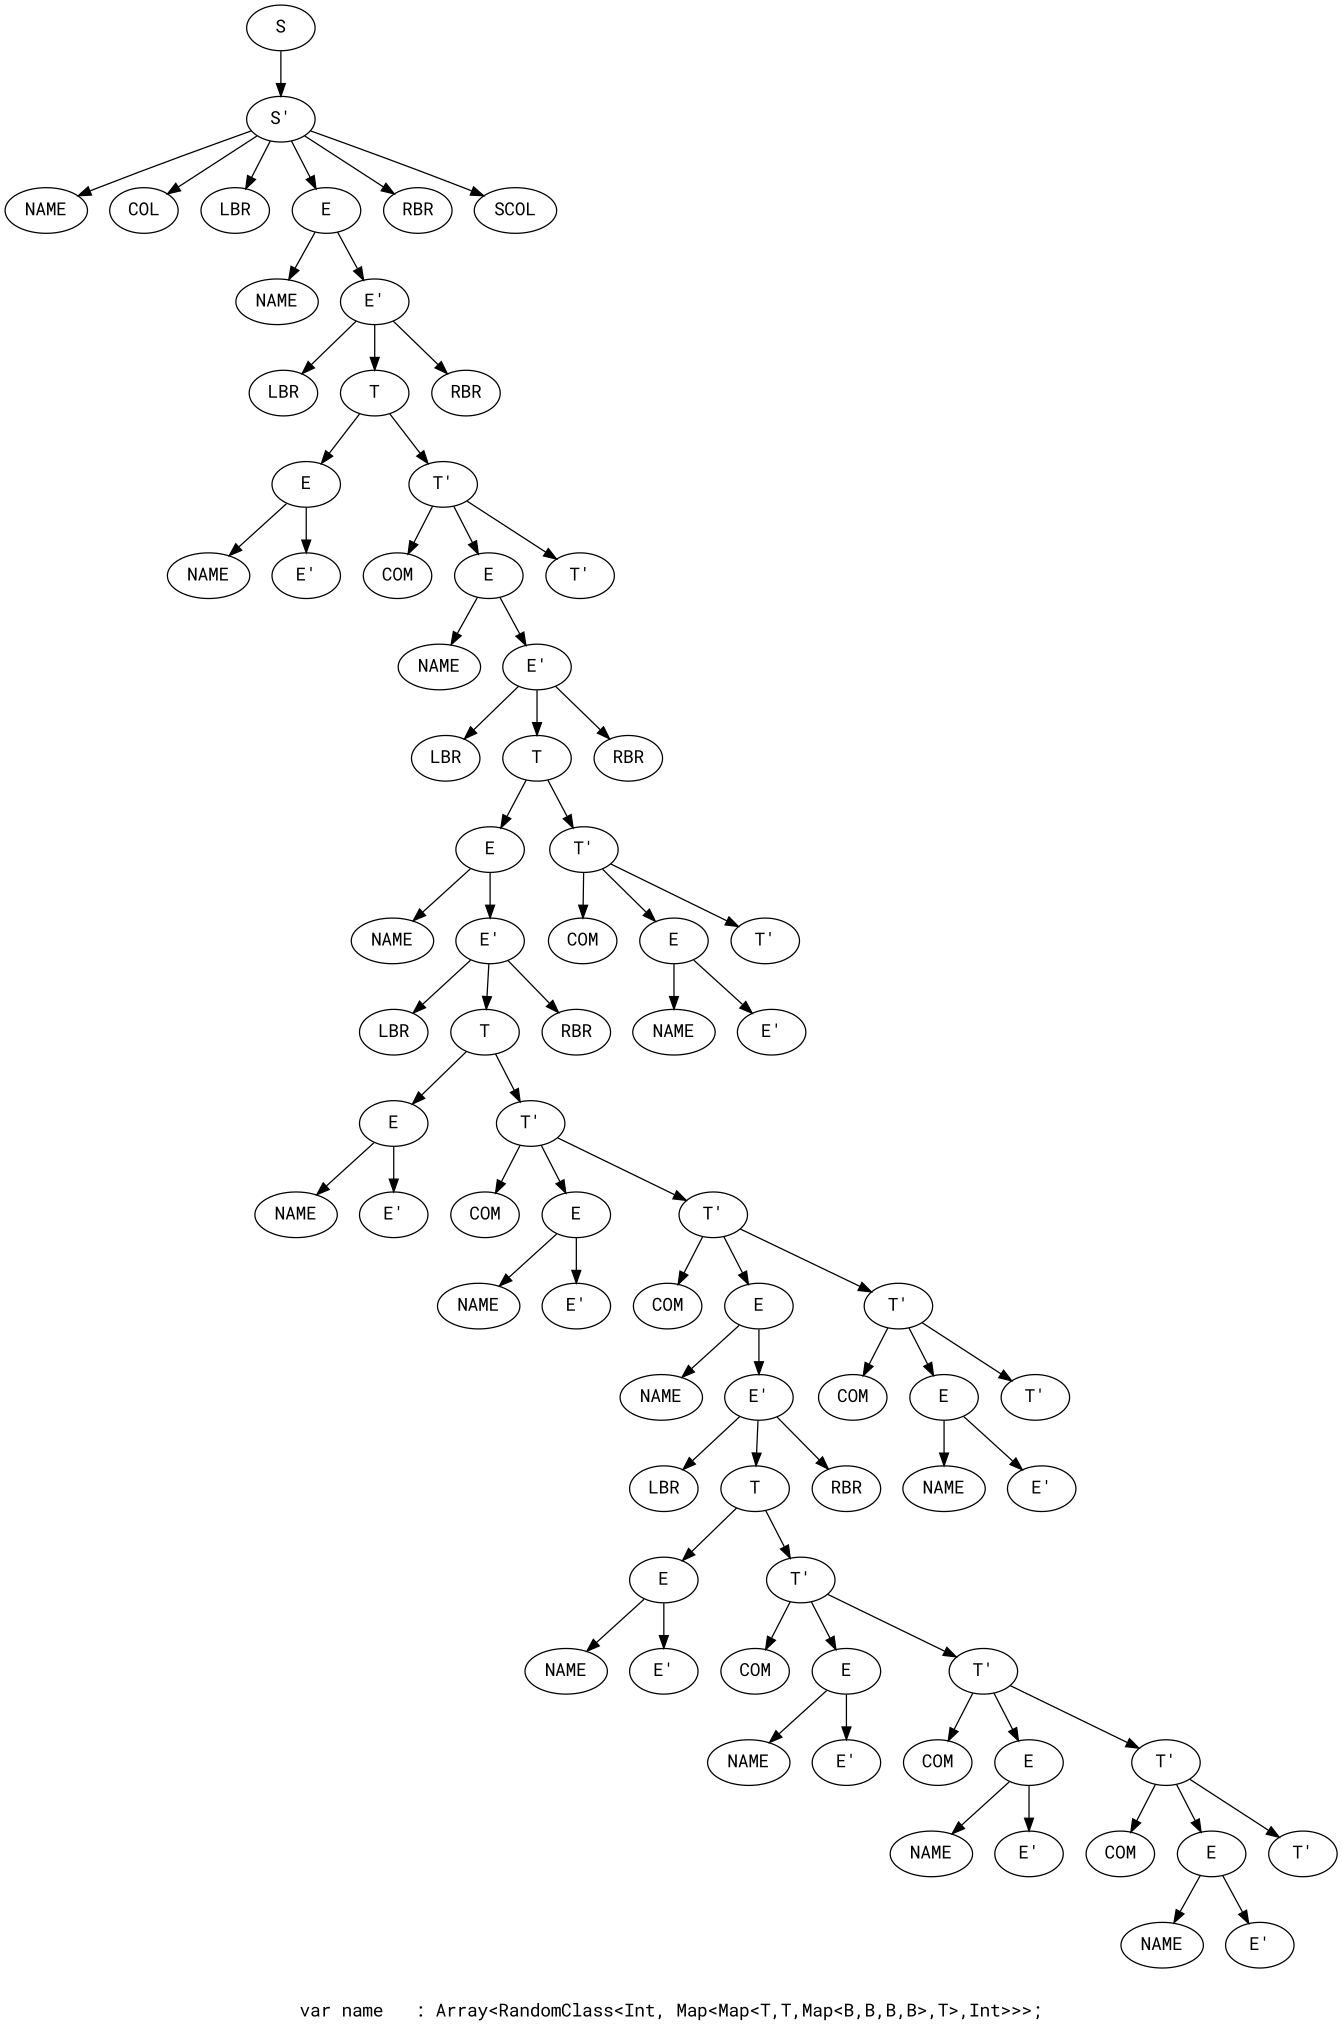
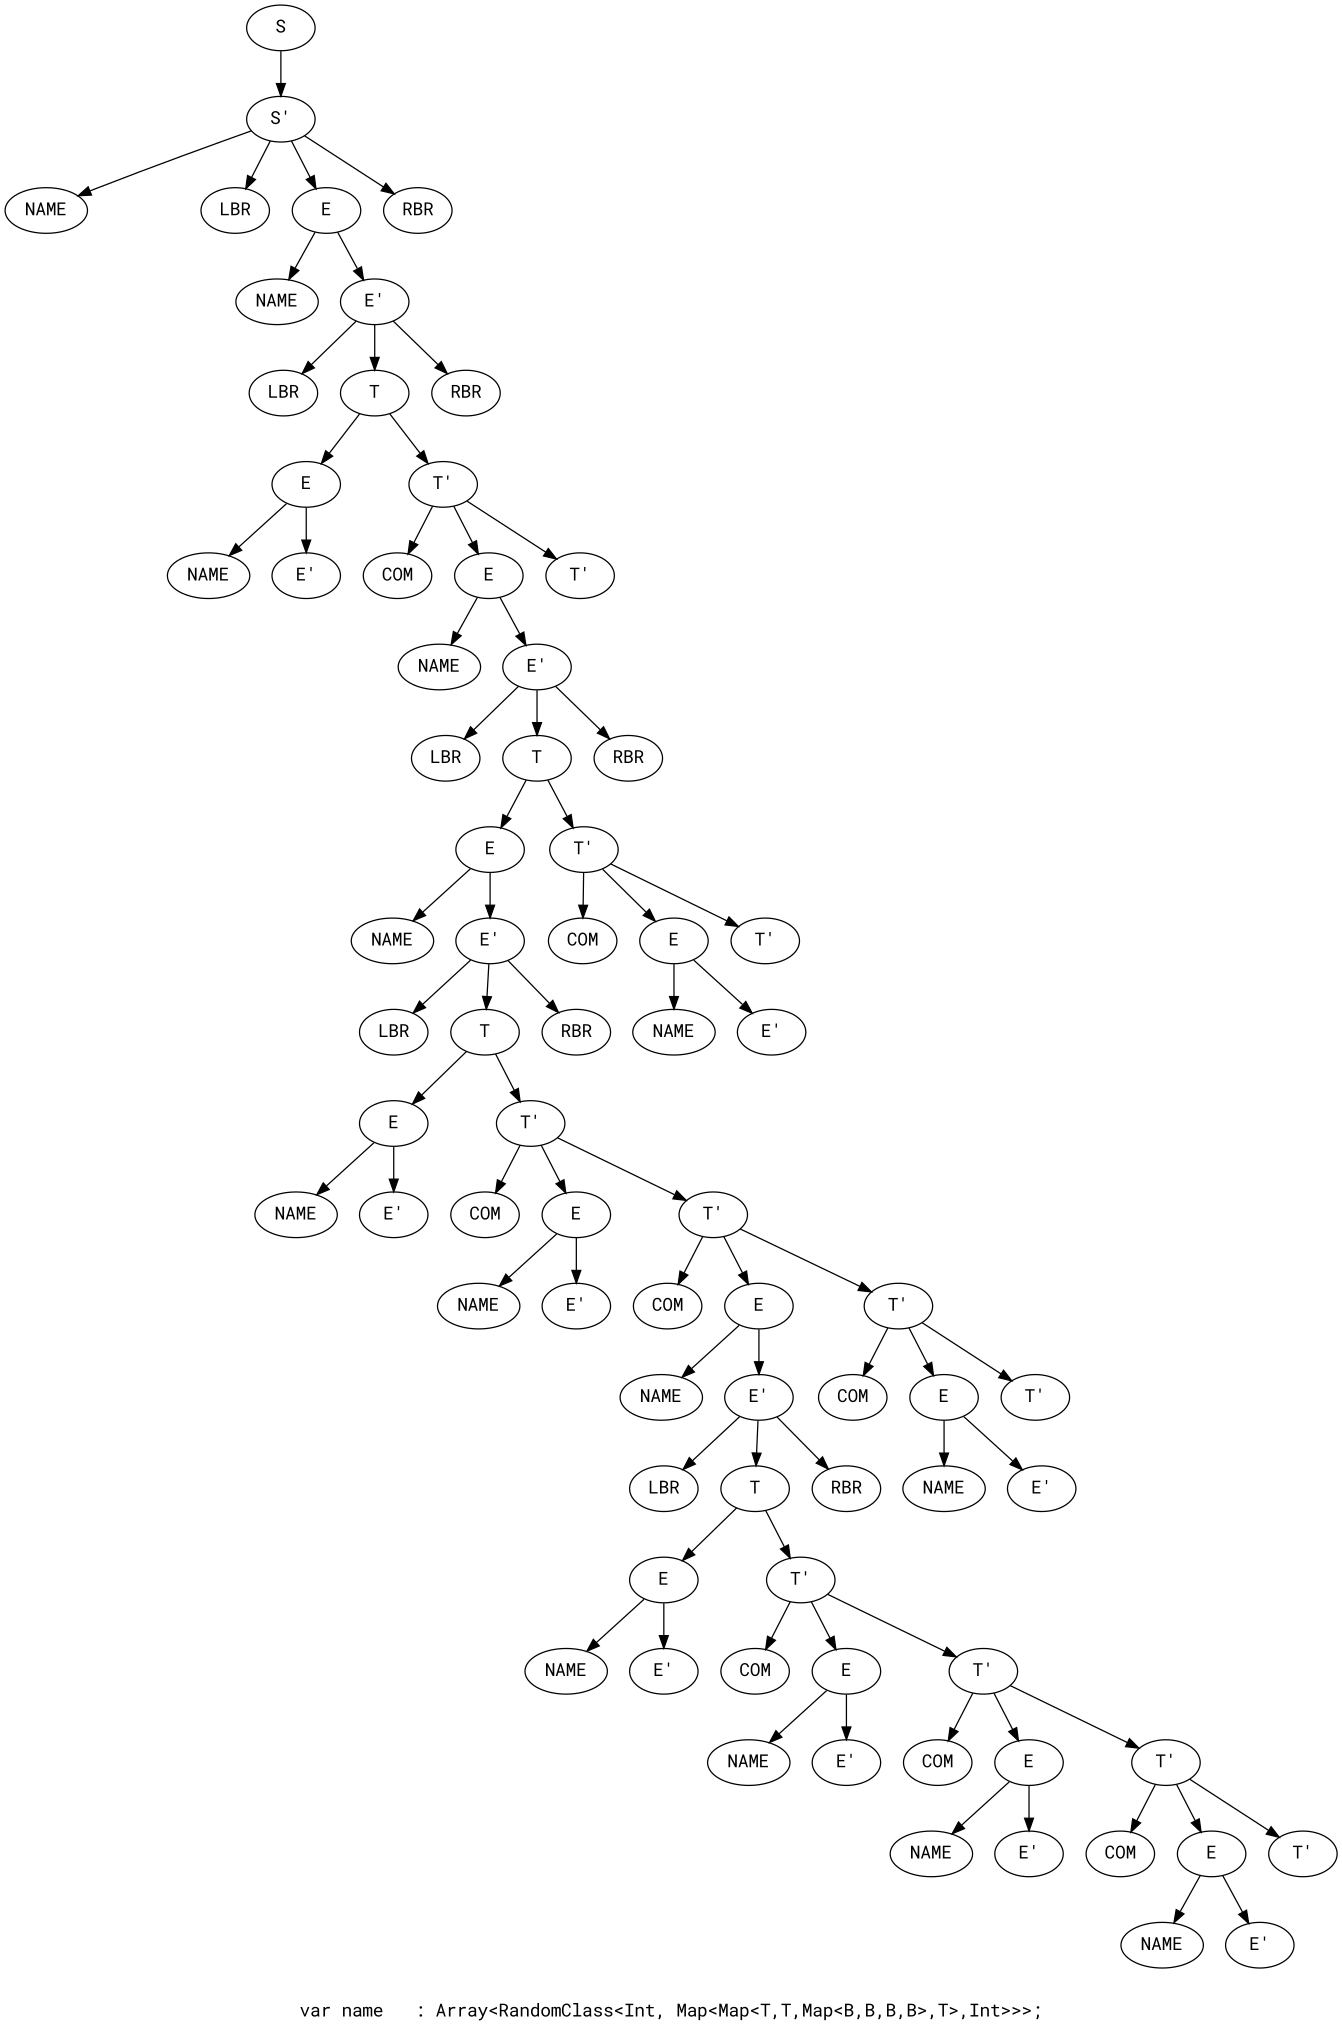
(144, 210) -> none
(515, 210) -> none
